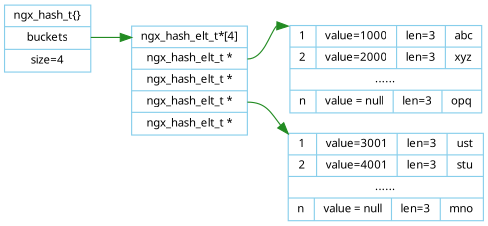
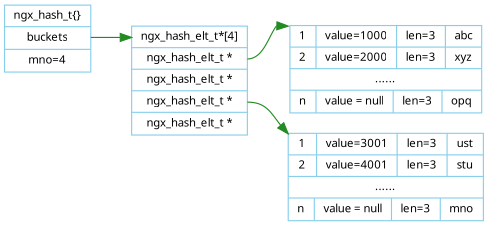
(48, 60) -> (48, 60)
